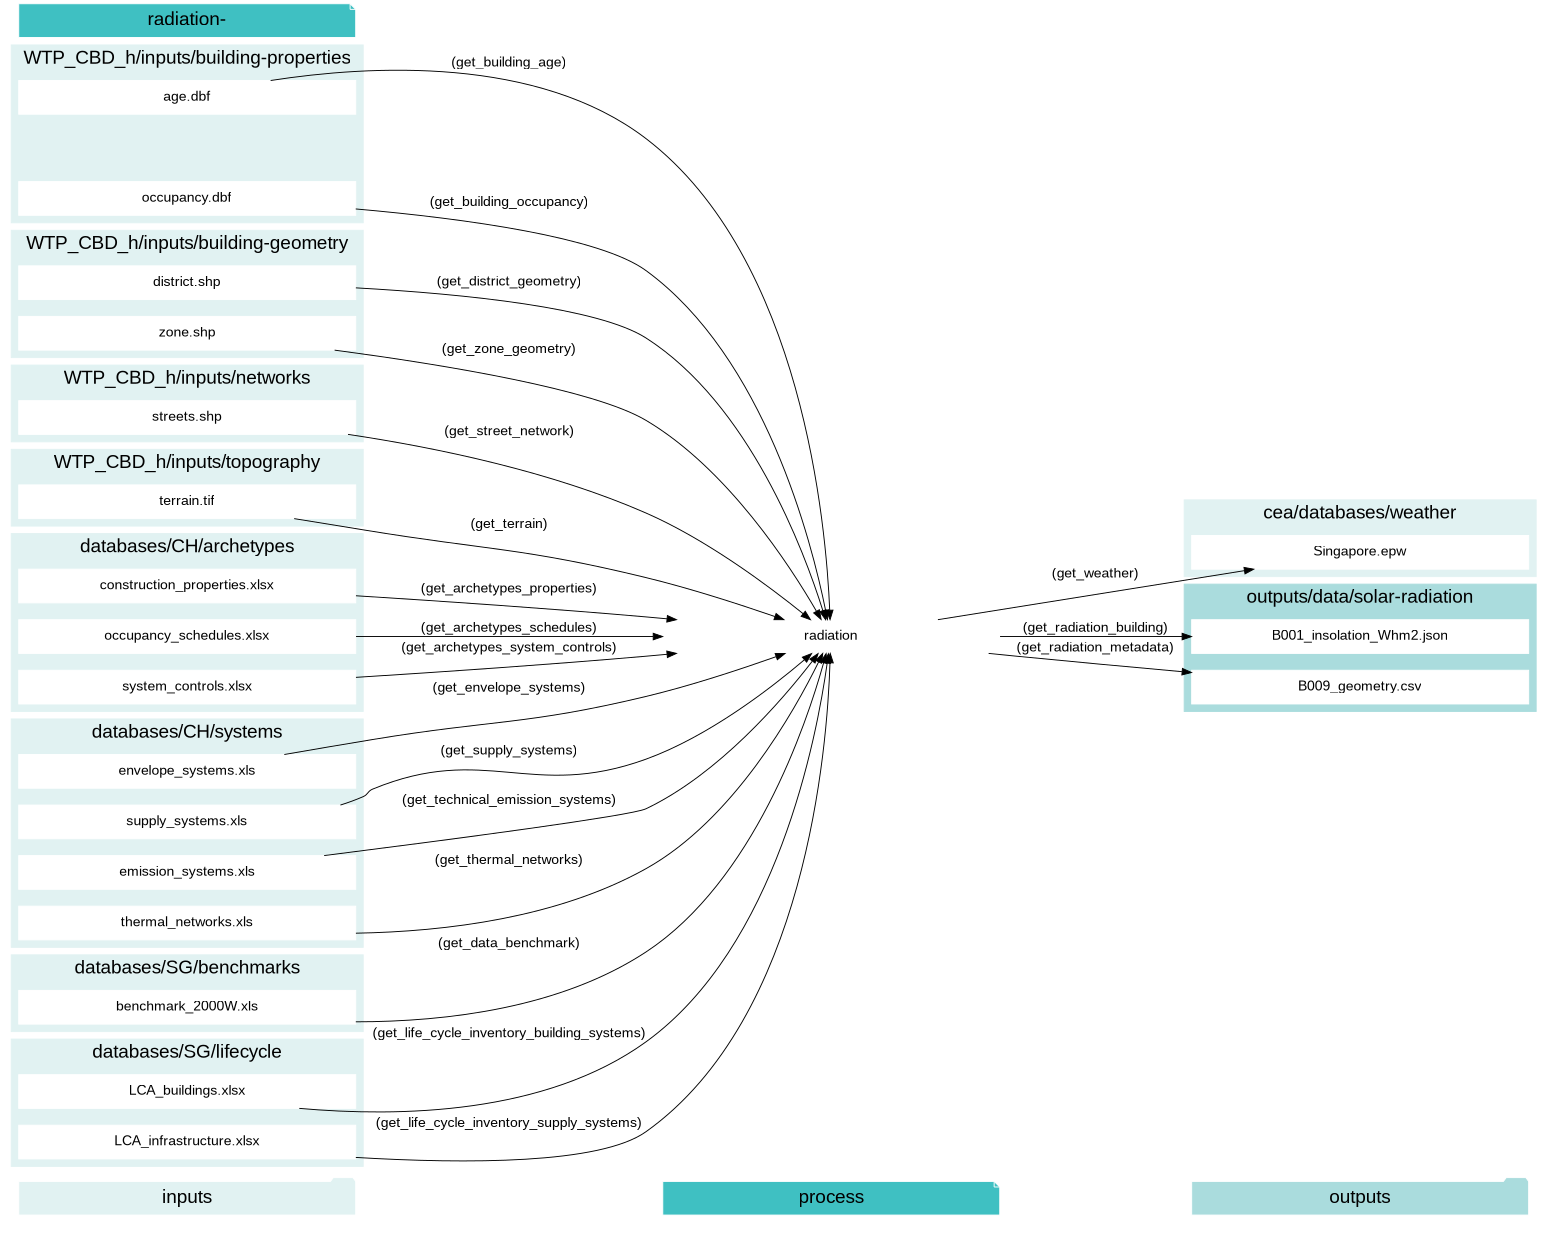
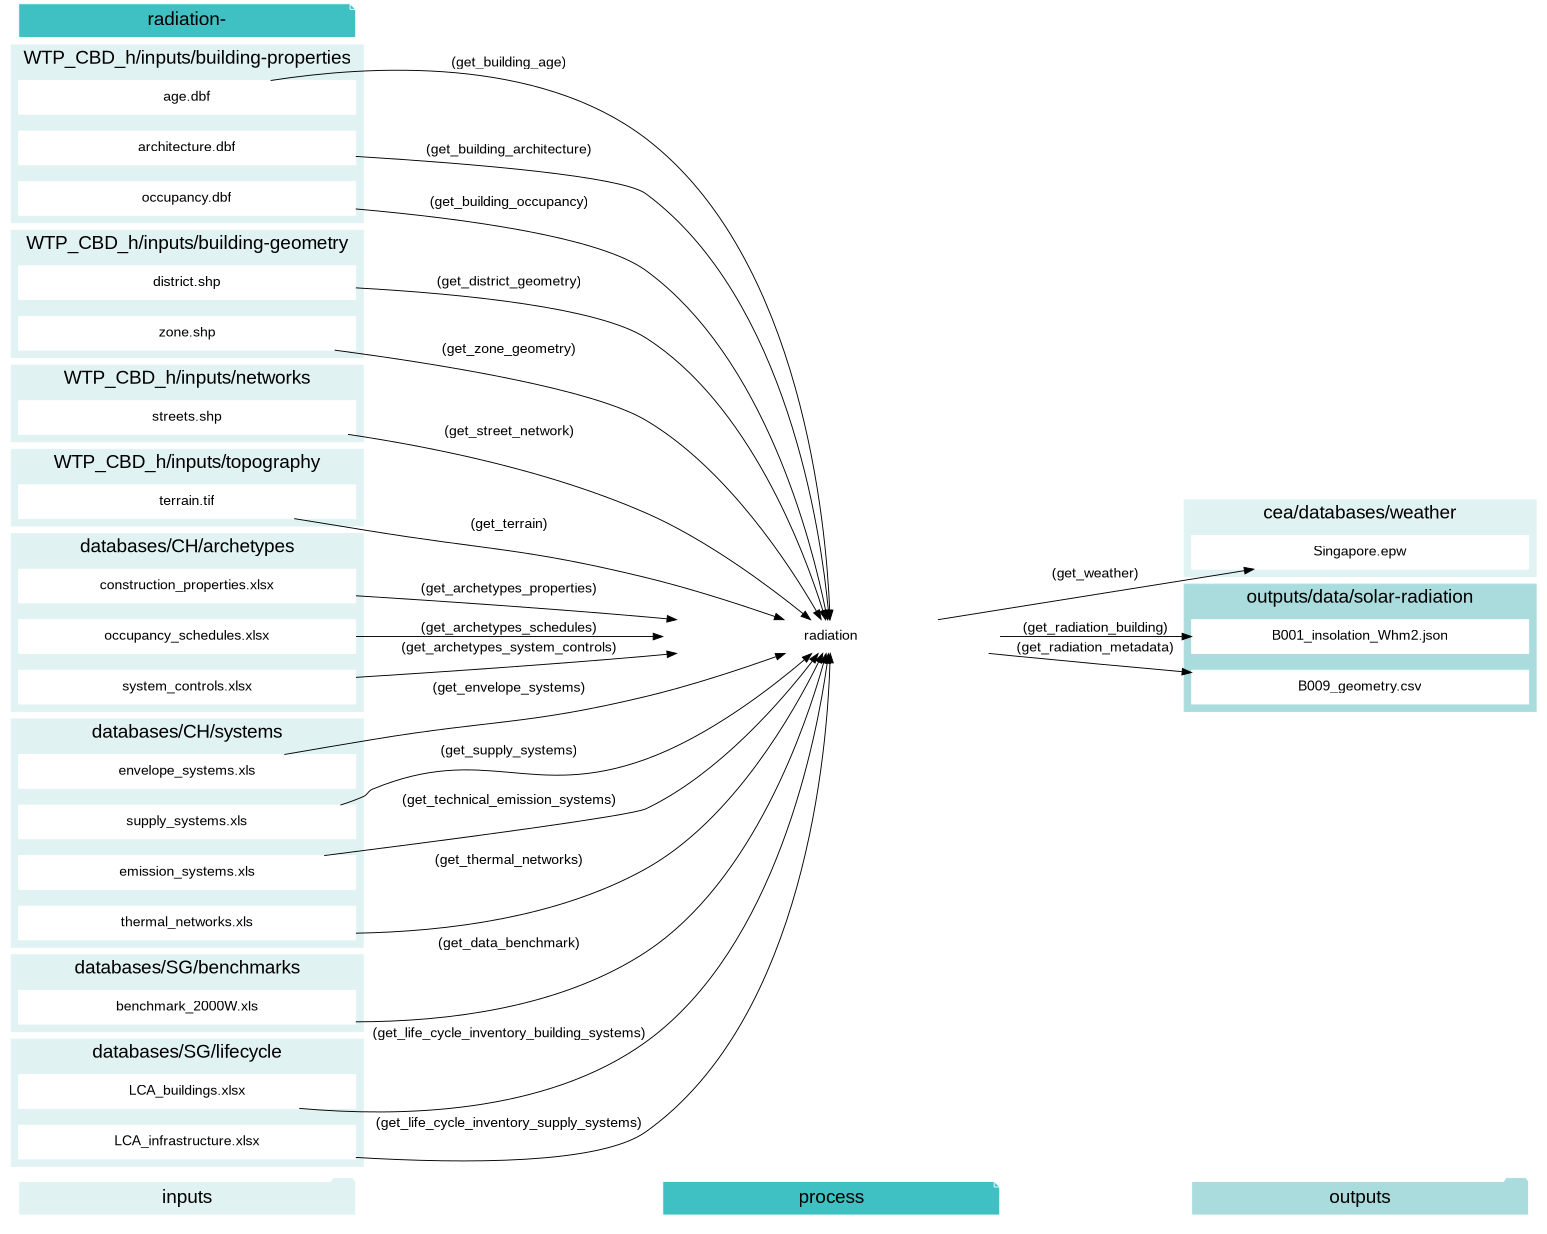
none -> (187, 148)
